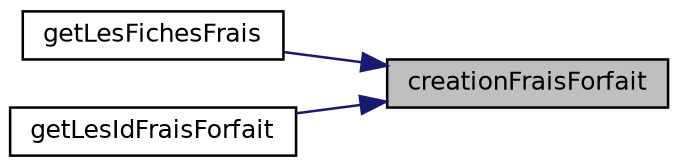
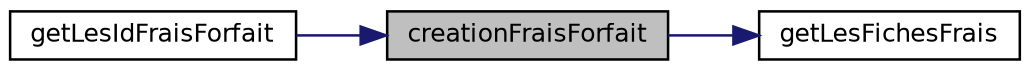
(323, 57) -> (700, 35)
